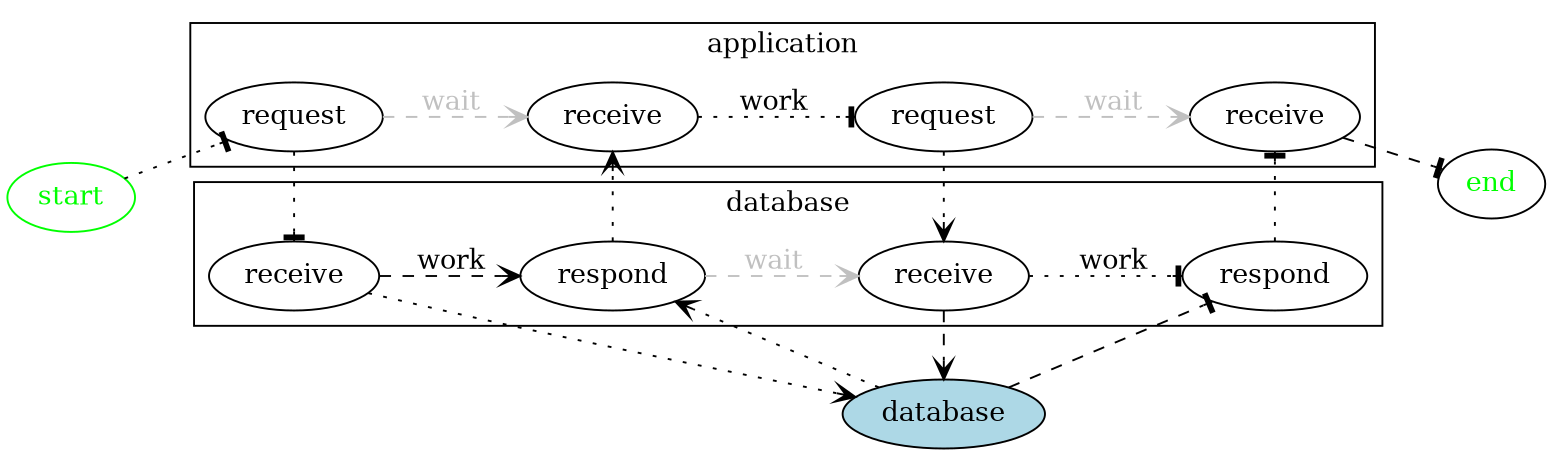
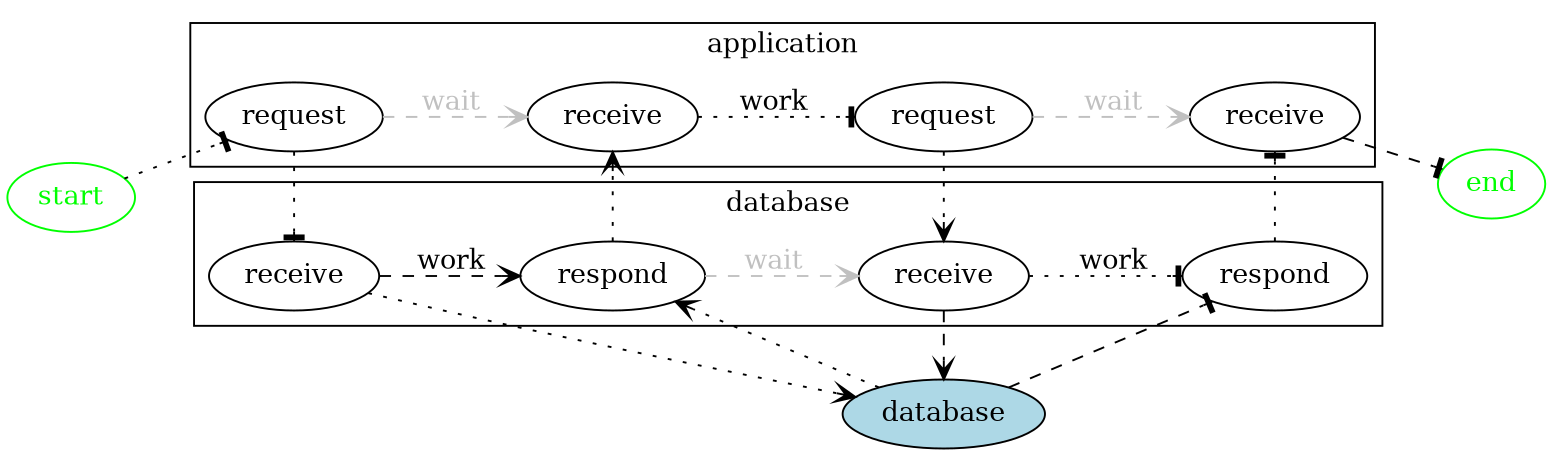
(1492, 184) -> (1492, 184)
